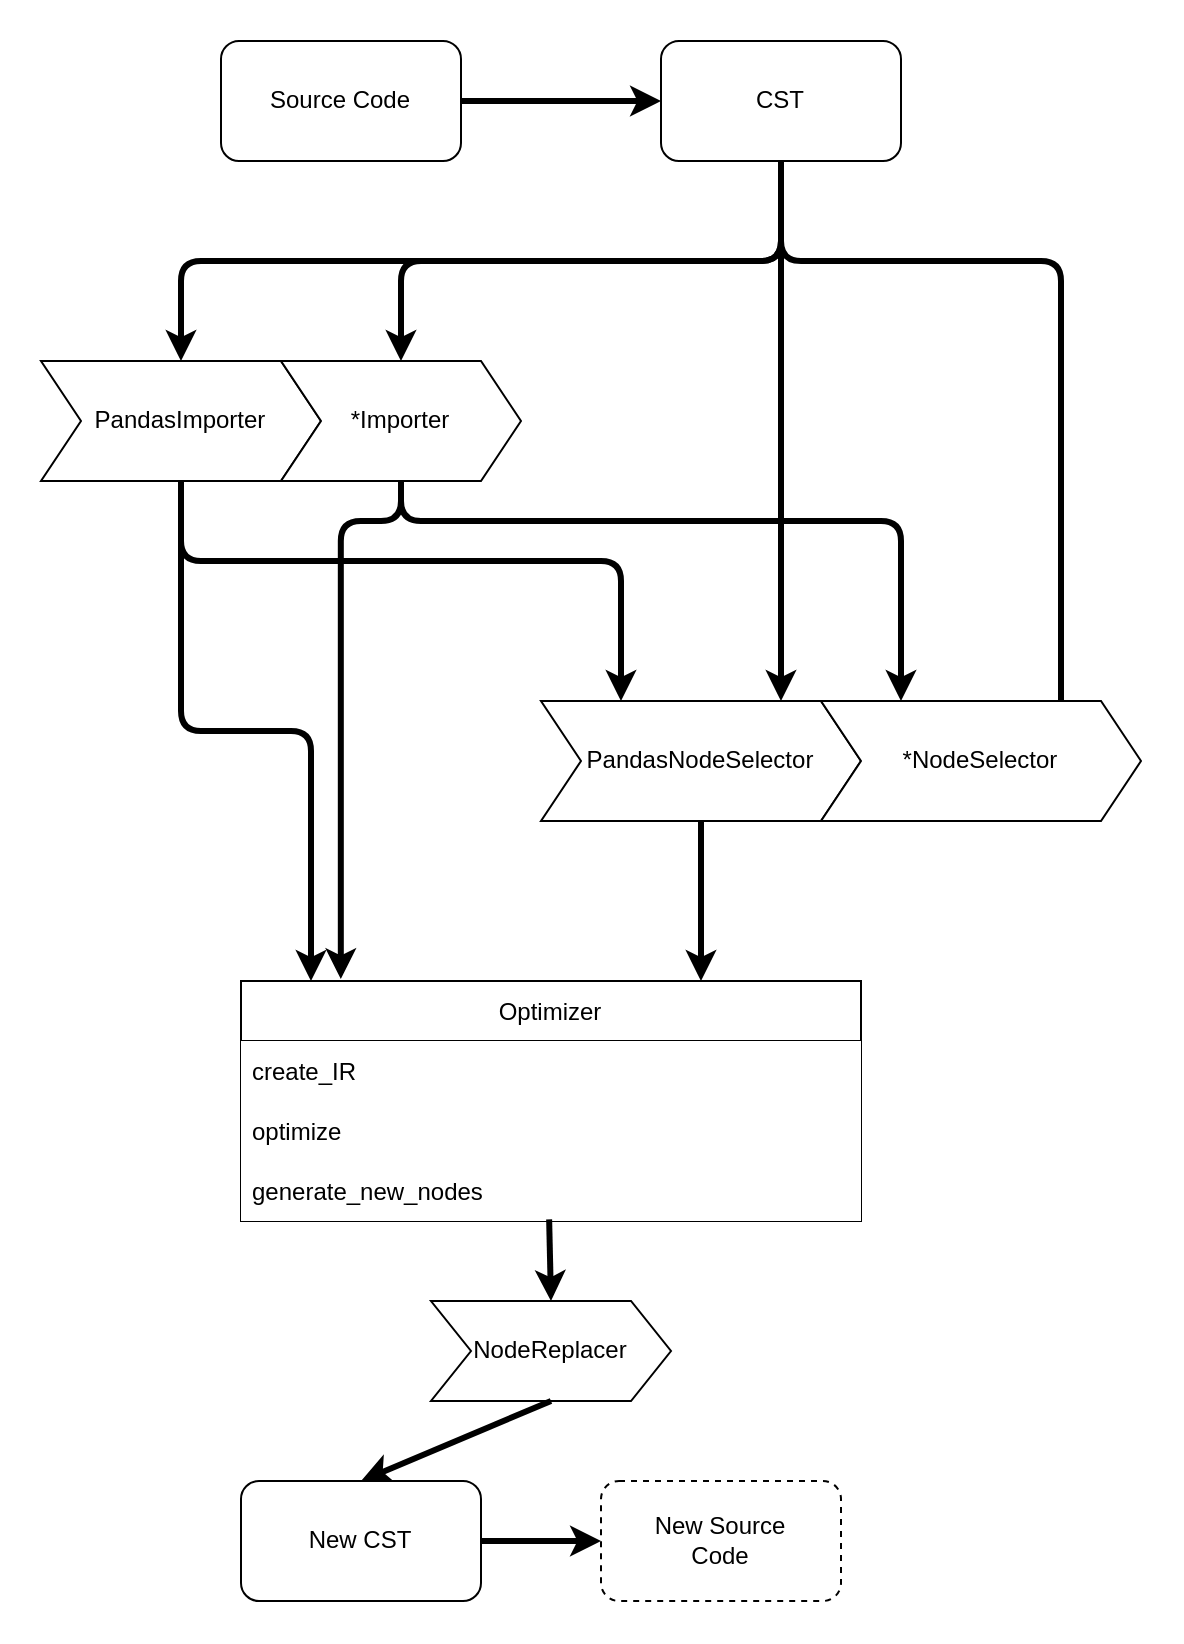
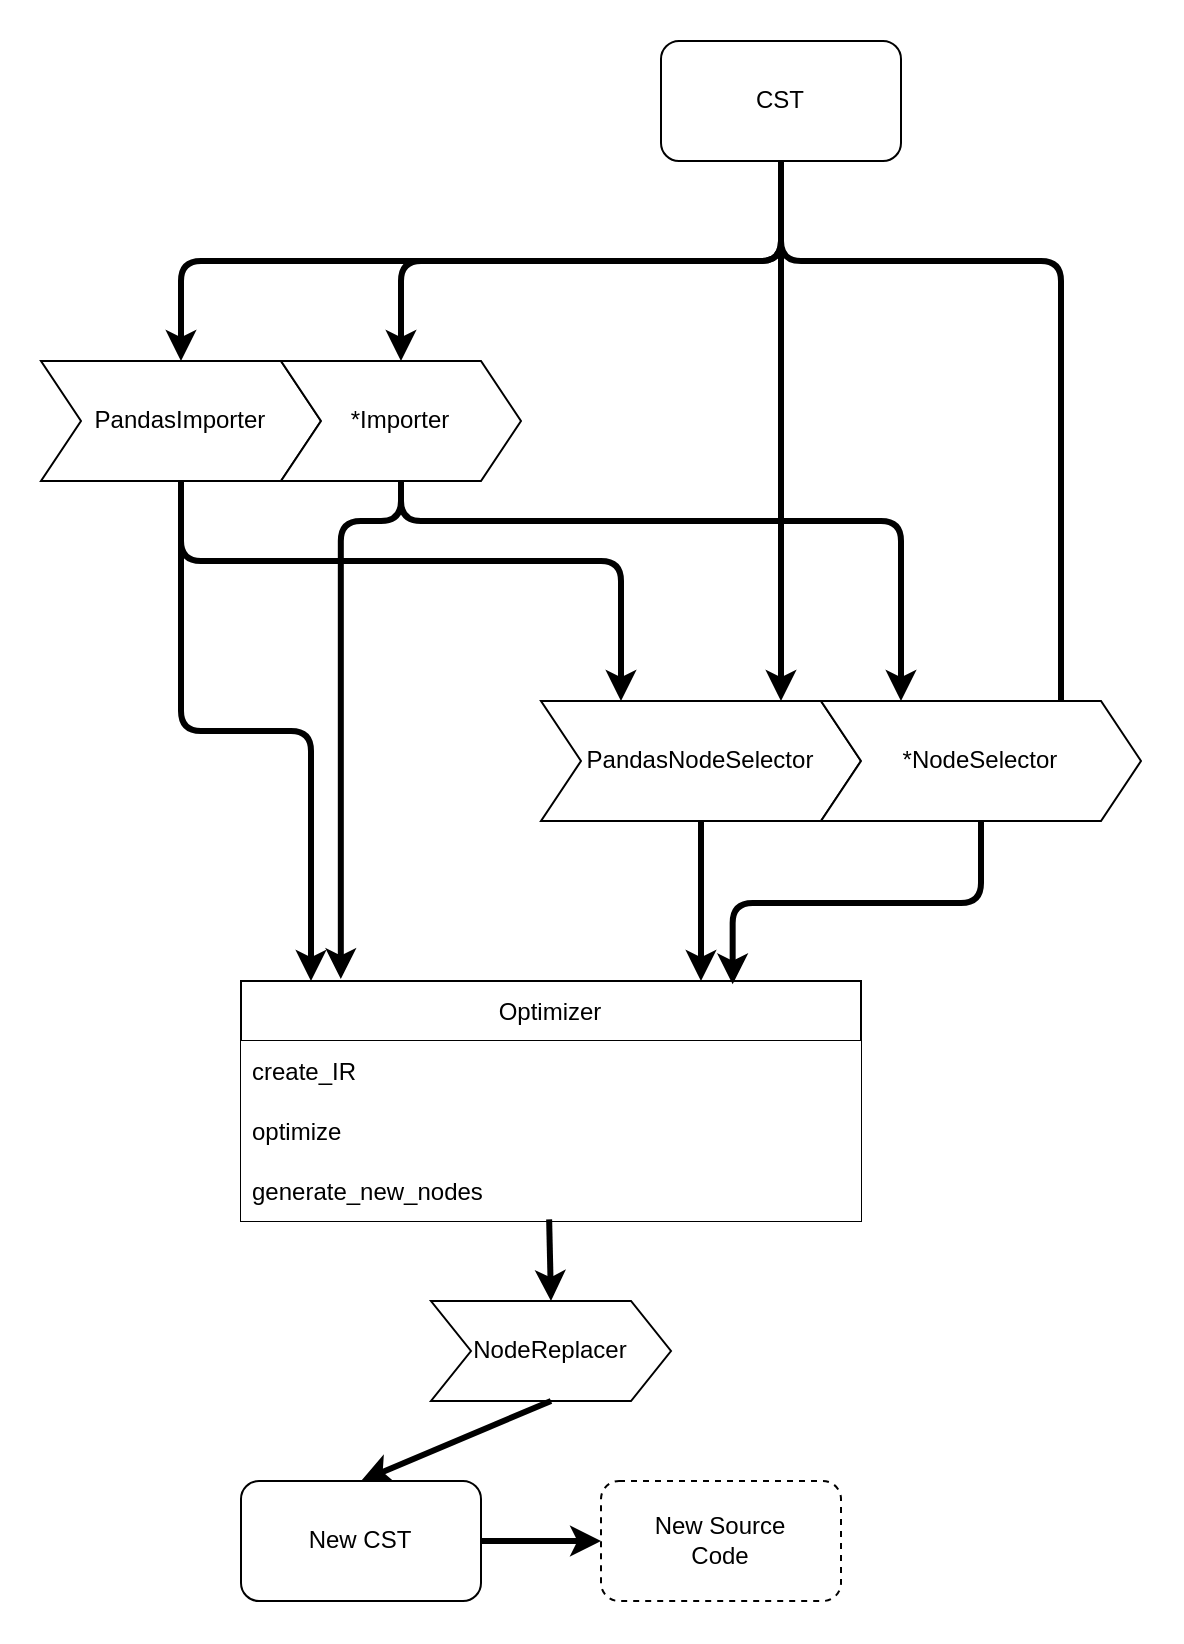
(341, 101) -> none
(550, 101) -> none
none -> (868, 903)
